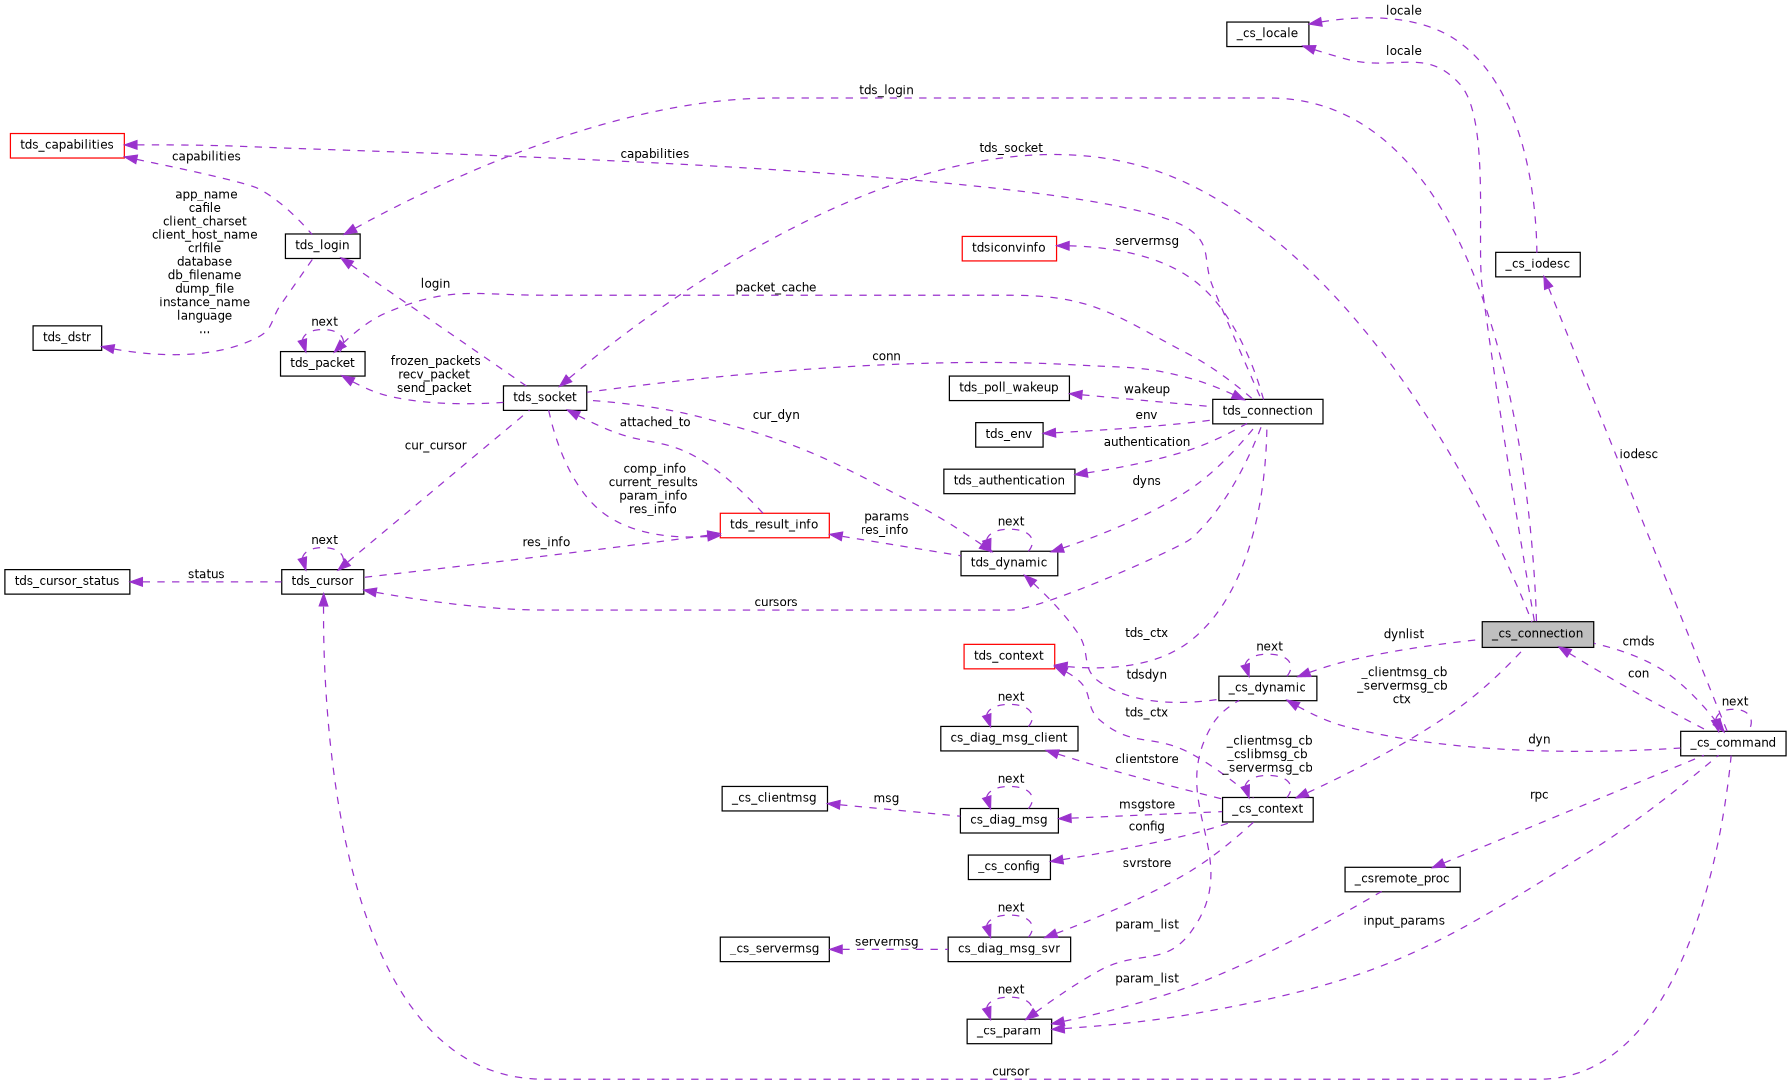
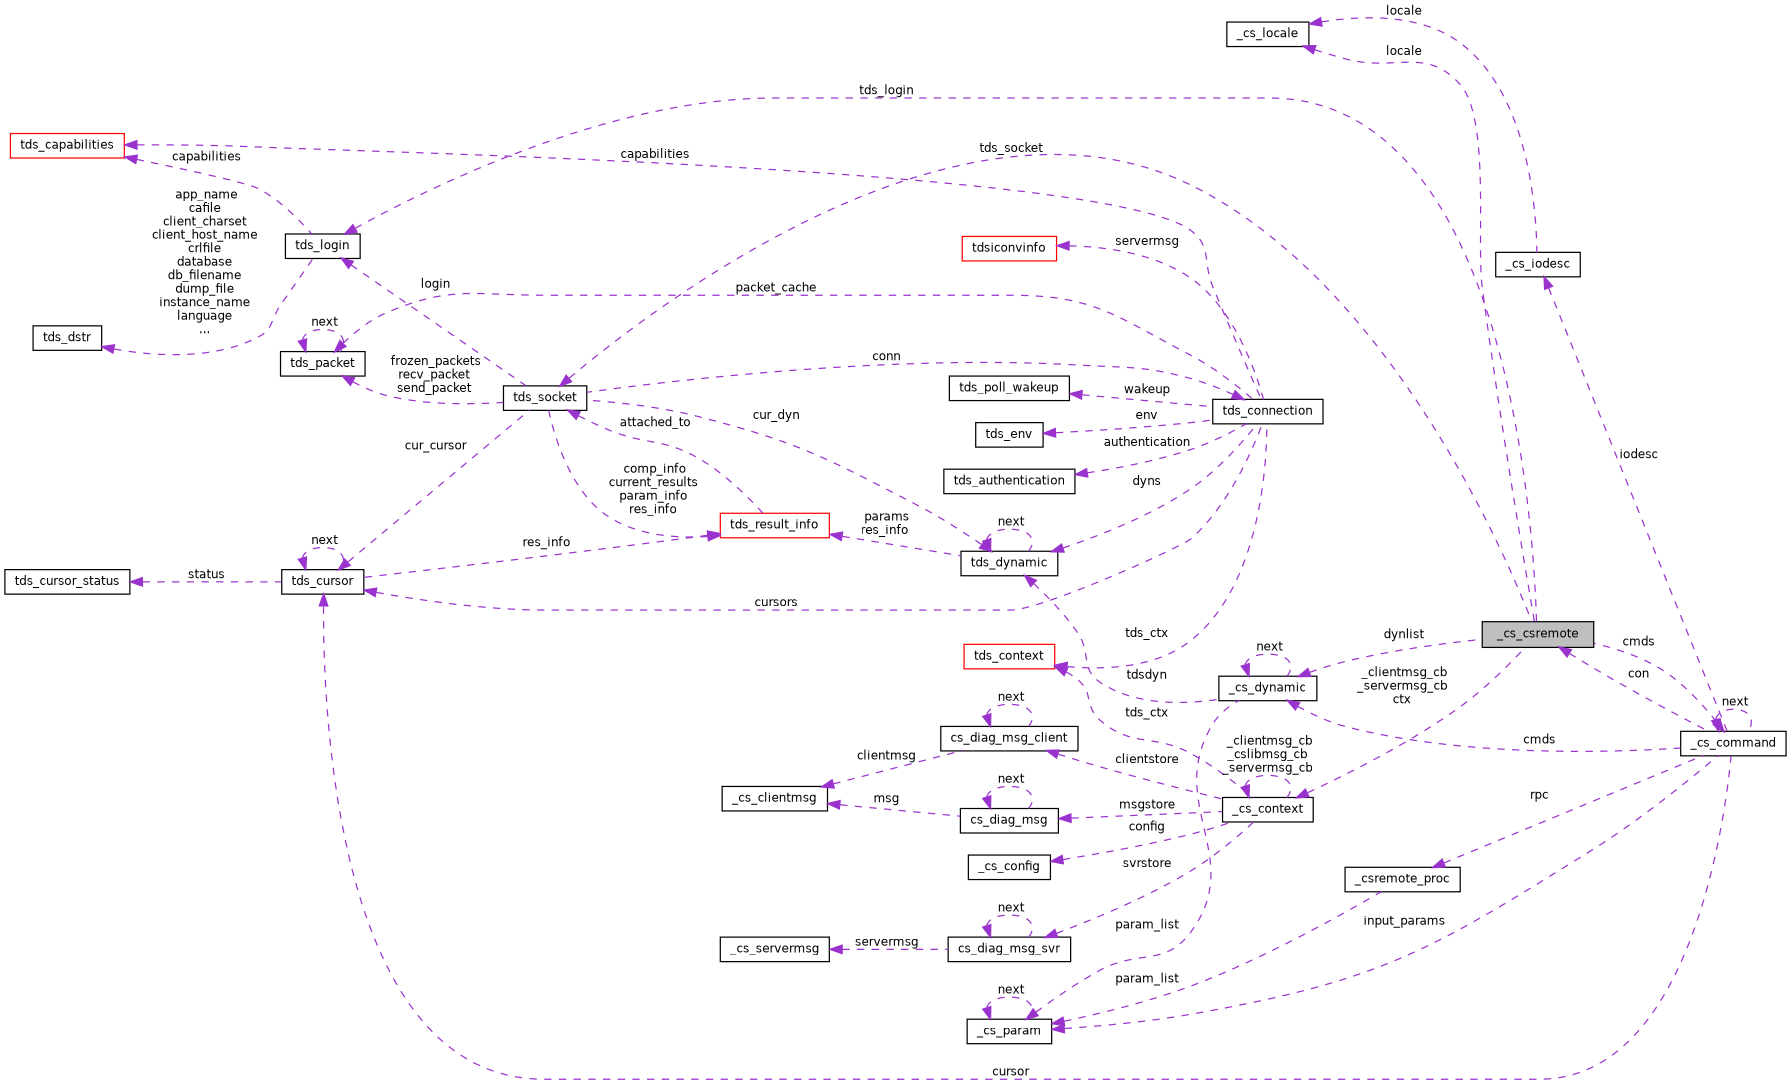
(1538, 635) -> (1538, 635)
(1538, 741) -> (1538, 741)
none -> (898, 767)
